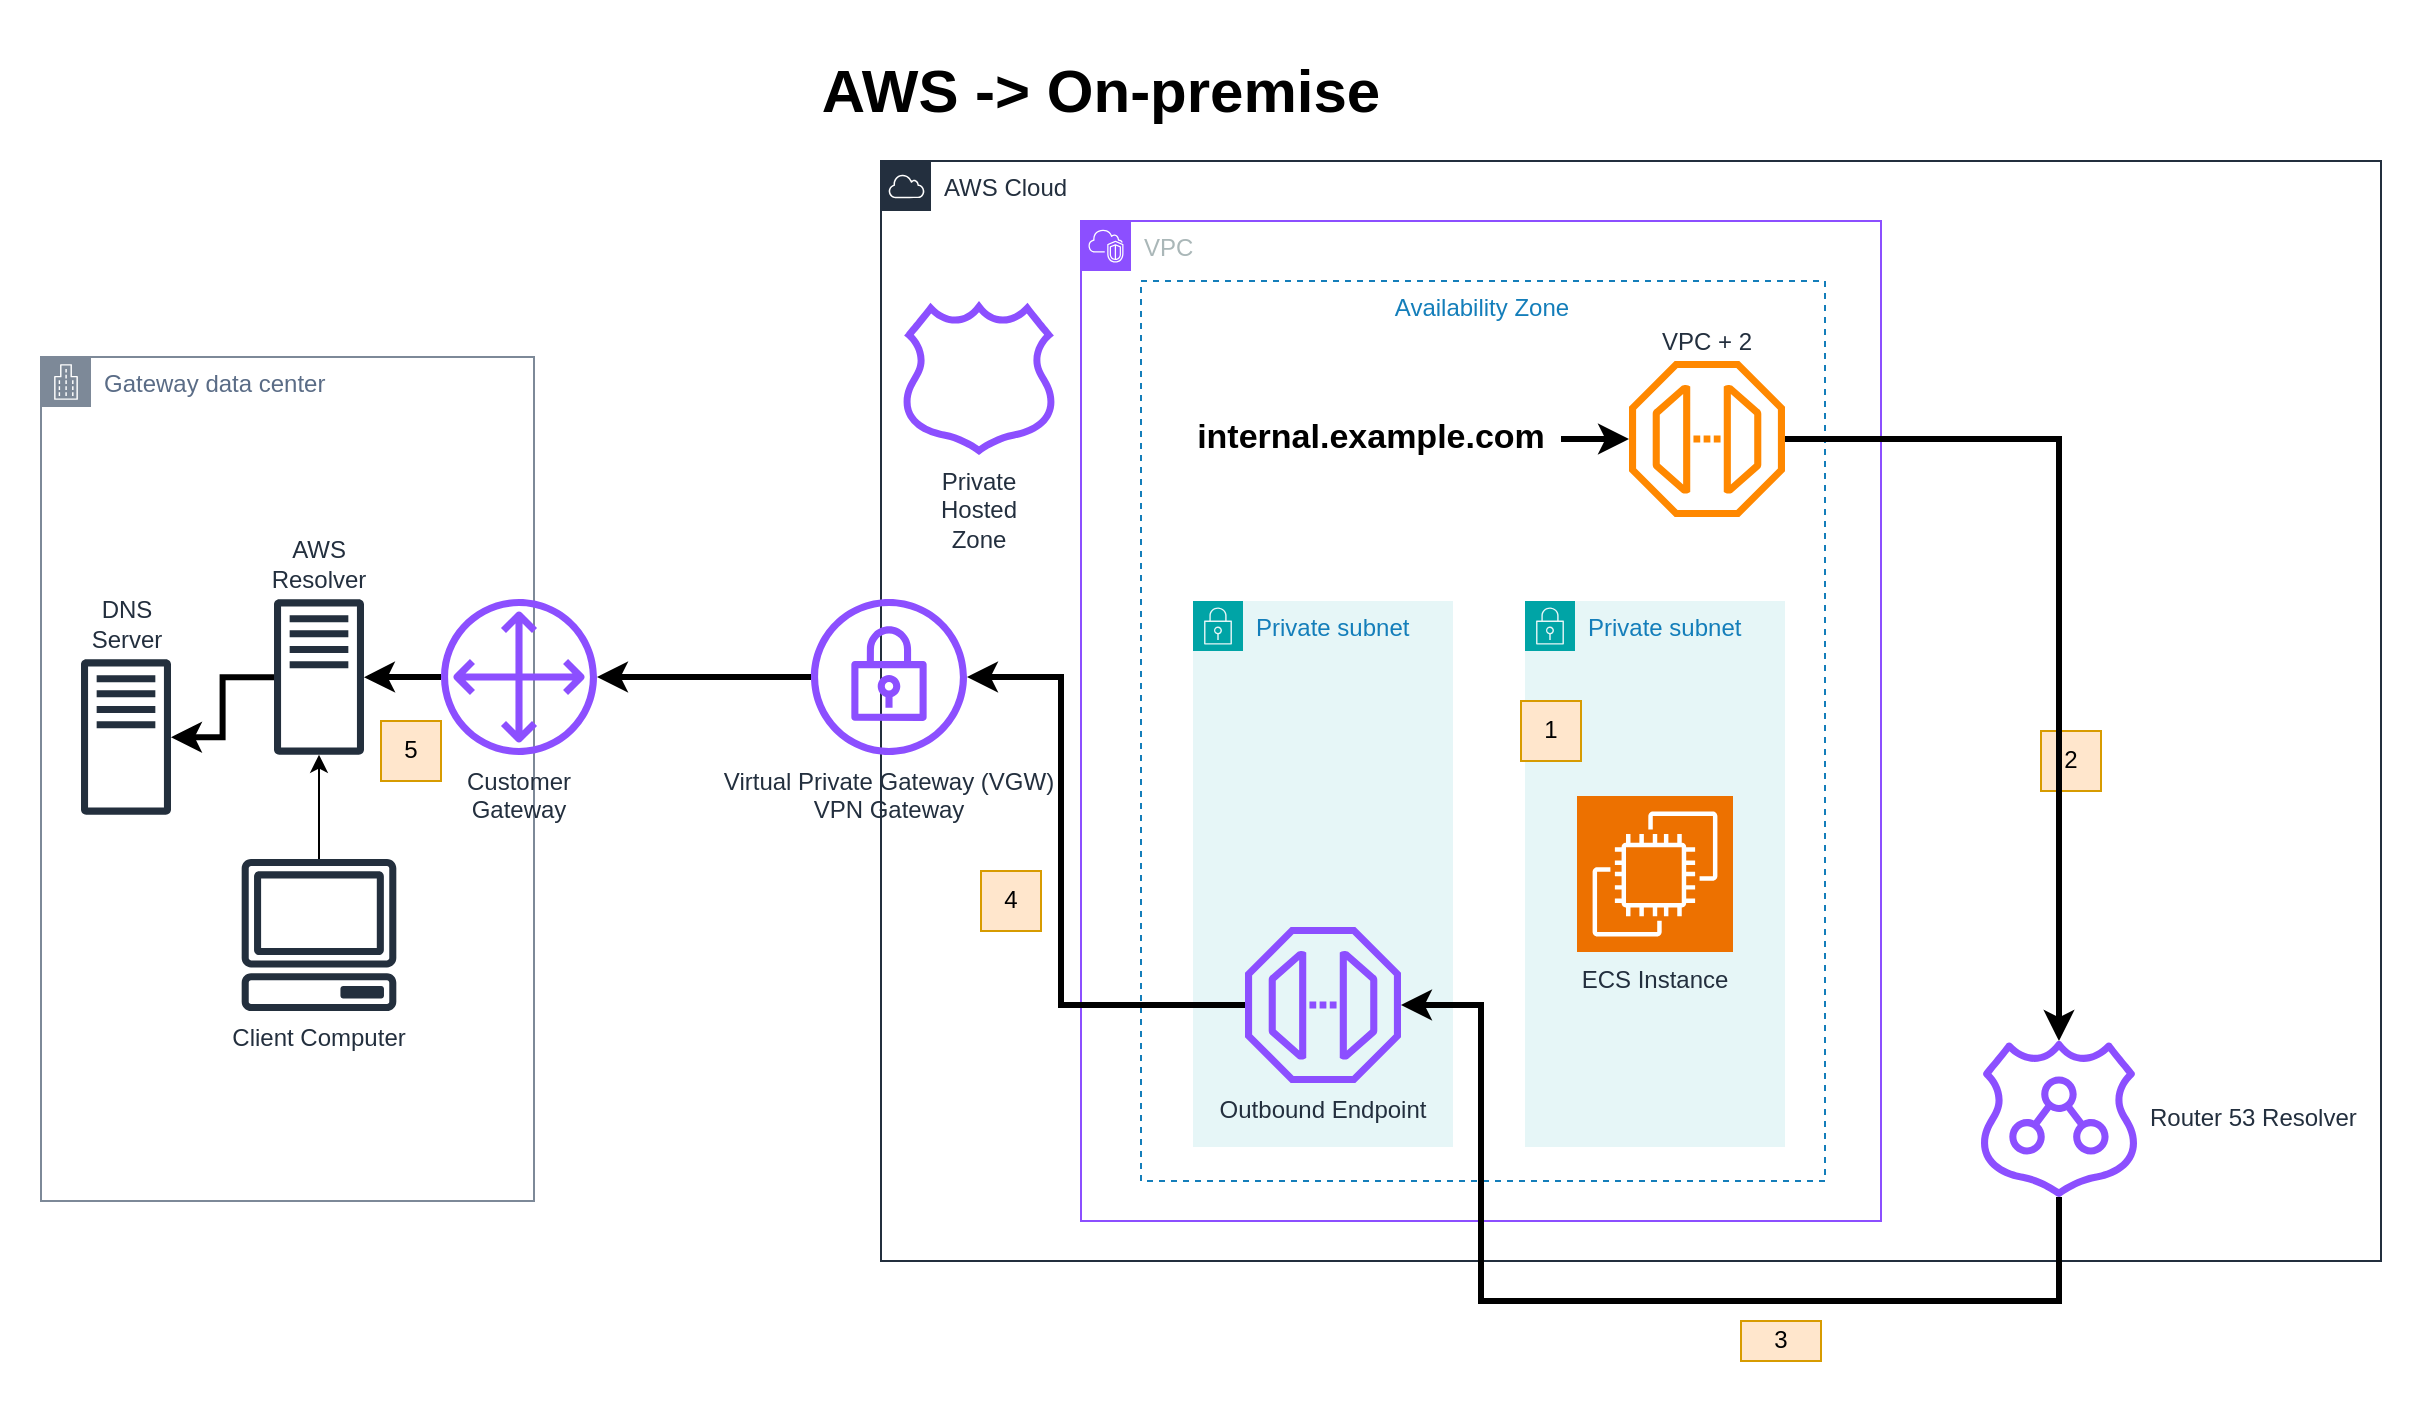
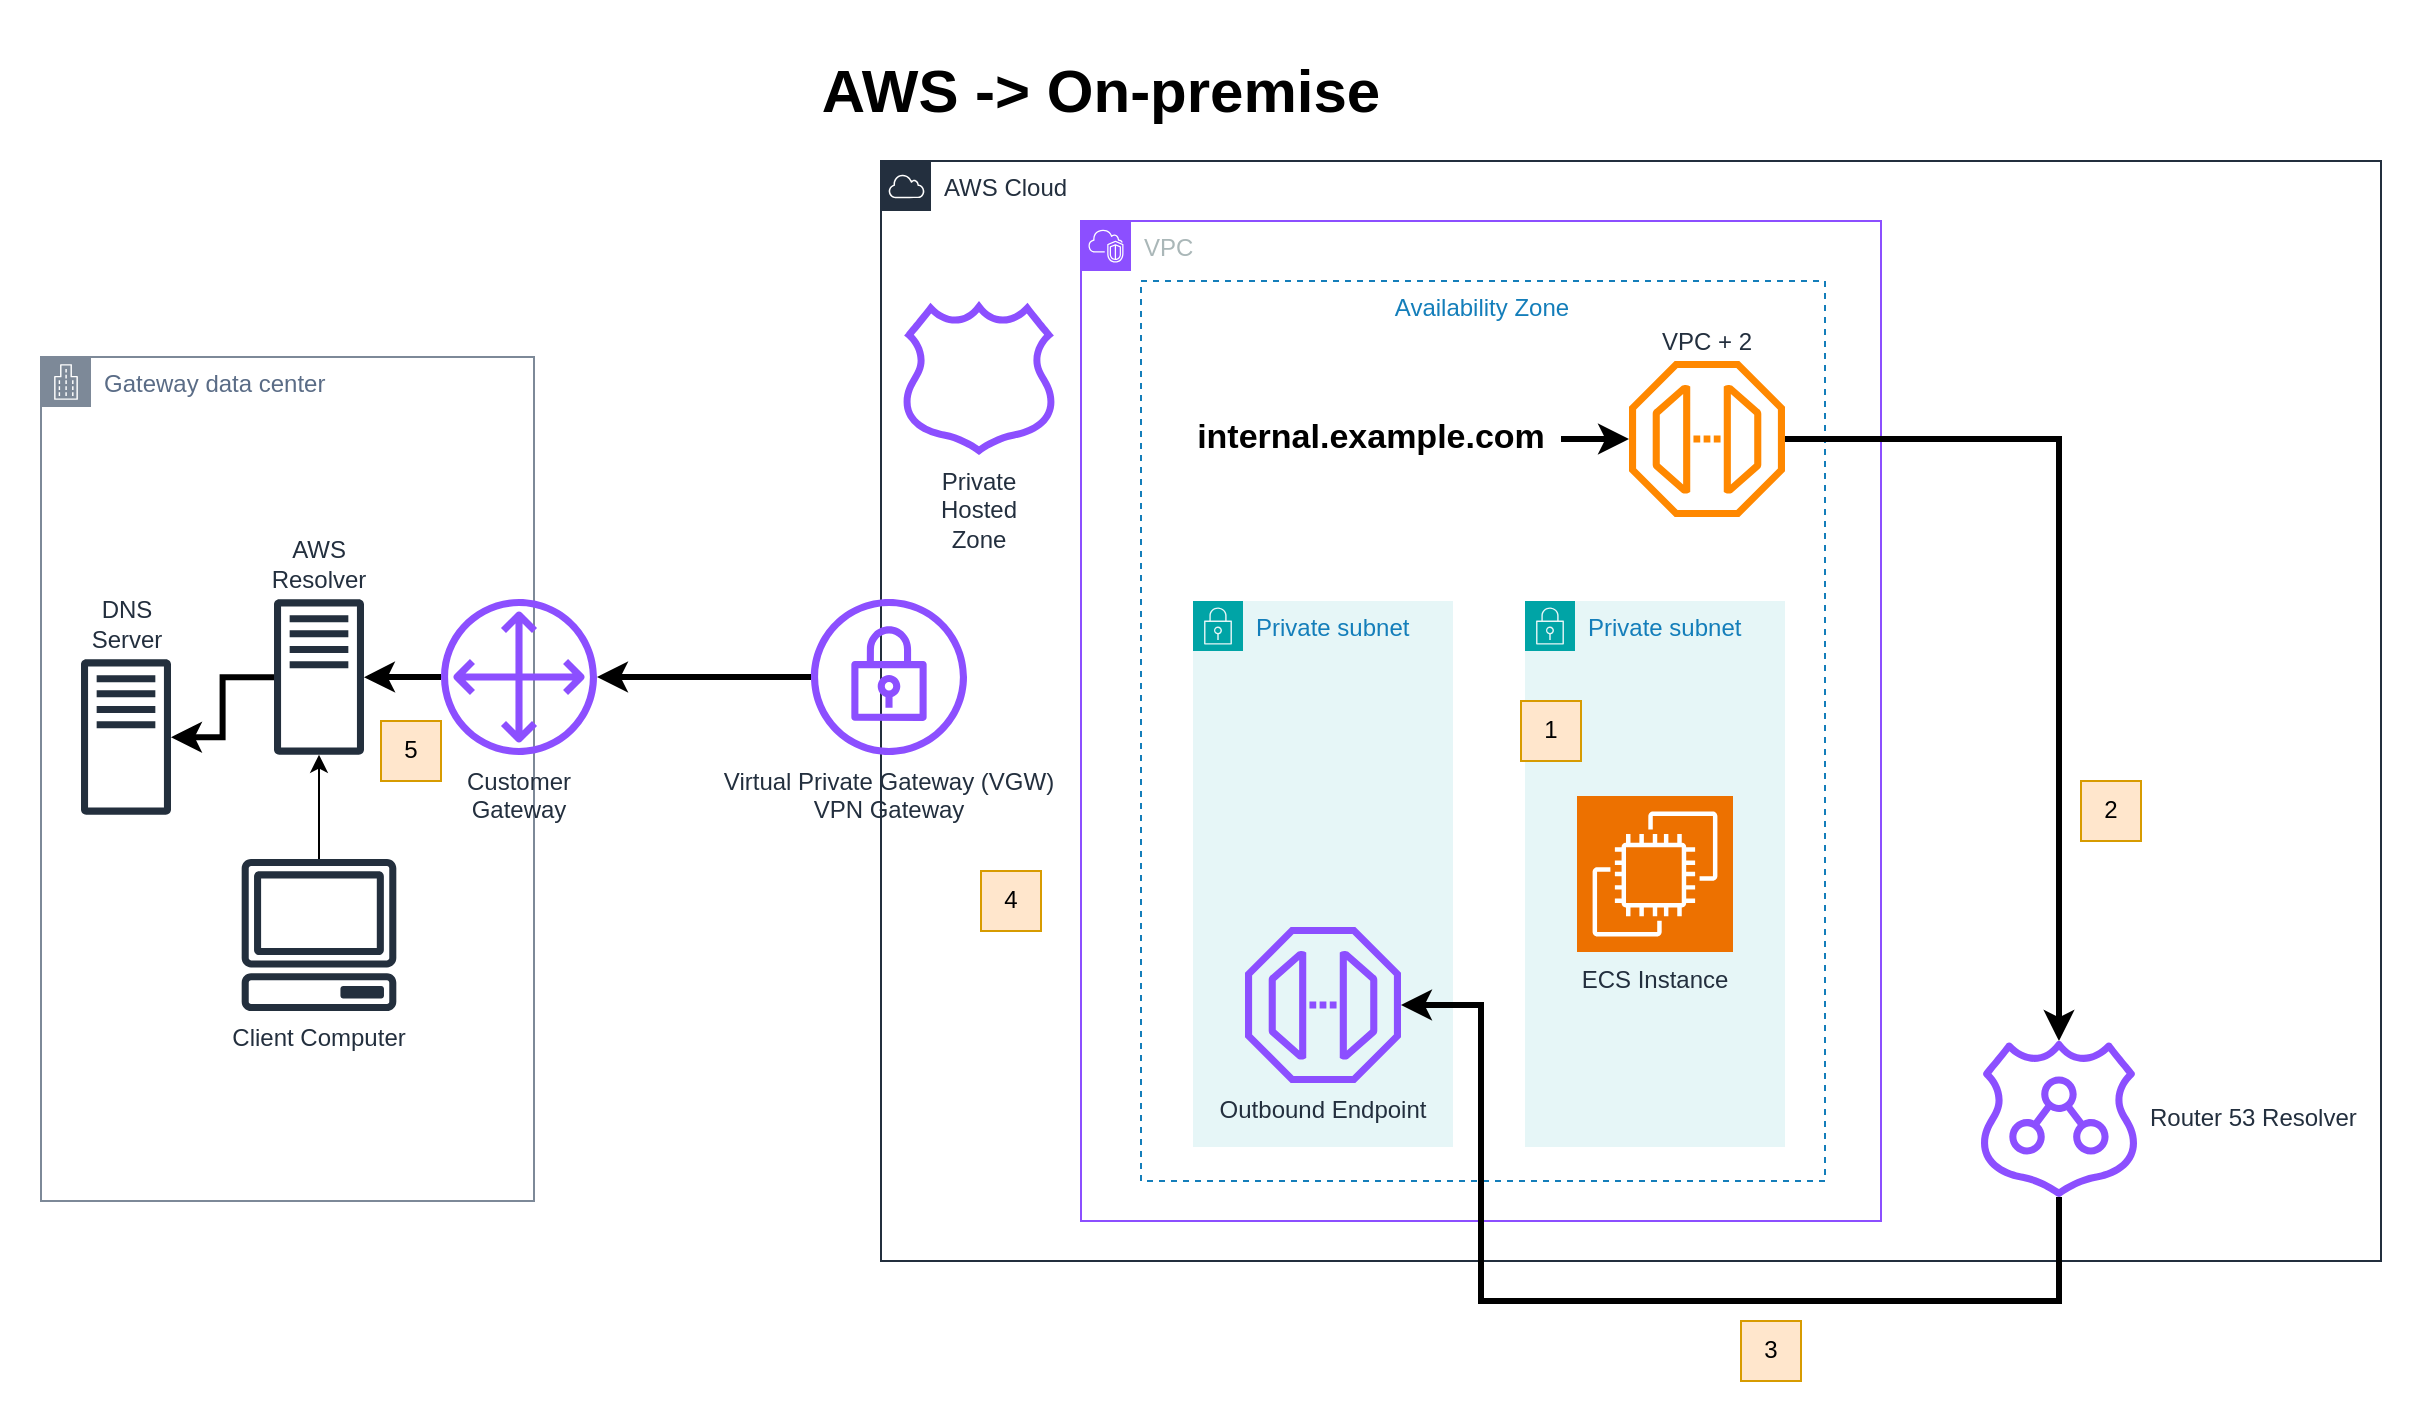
(2071, 761) -> (2111, 811)
(1061, 897) -> none
(1781, 1341) -> (1771, 1351)
